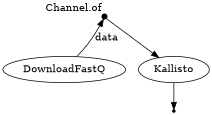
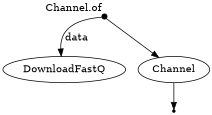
(89, 42) -> (74, 25)
(174, 70) -> (174, 70)
